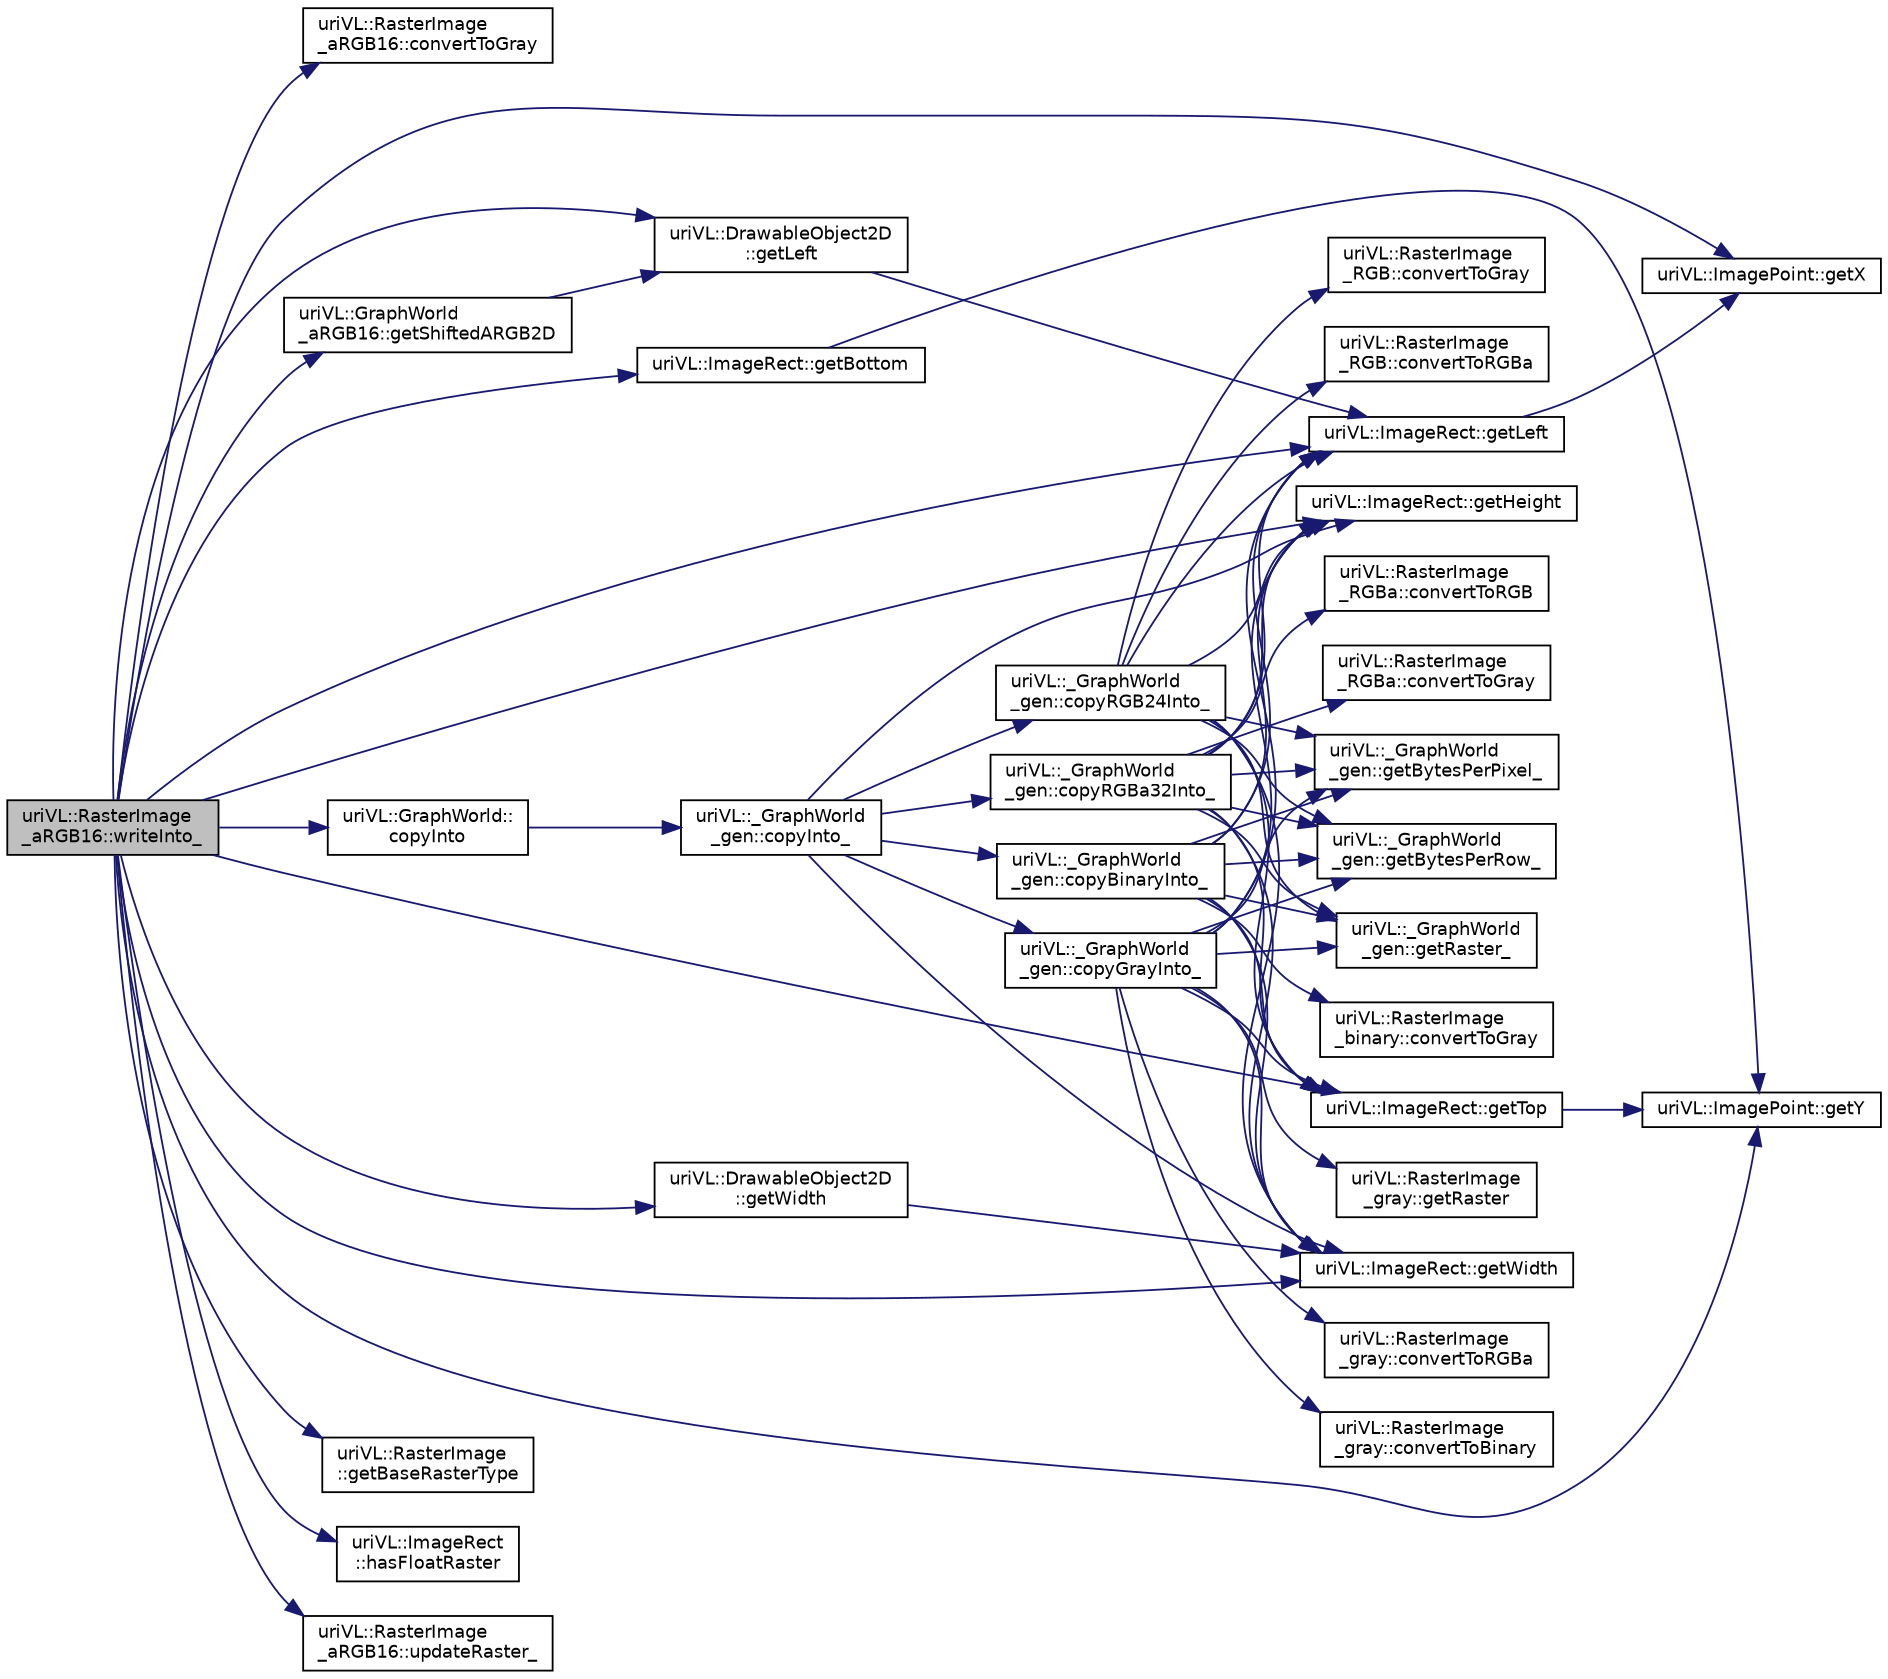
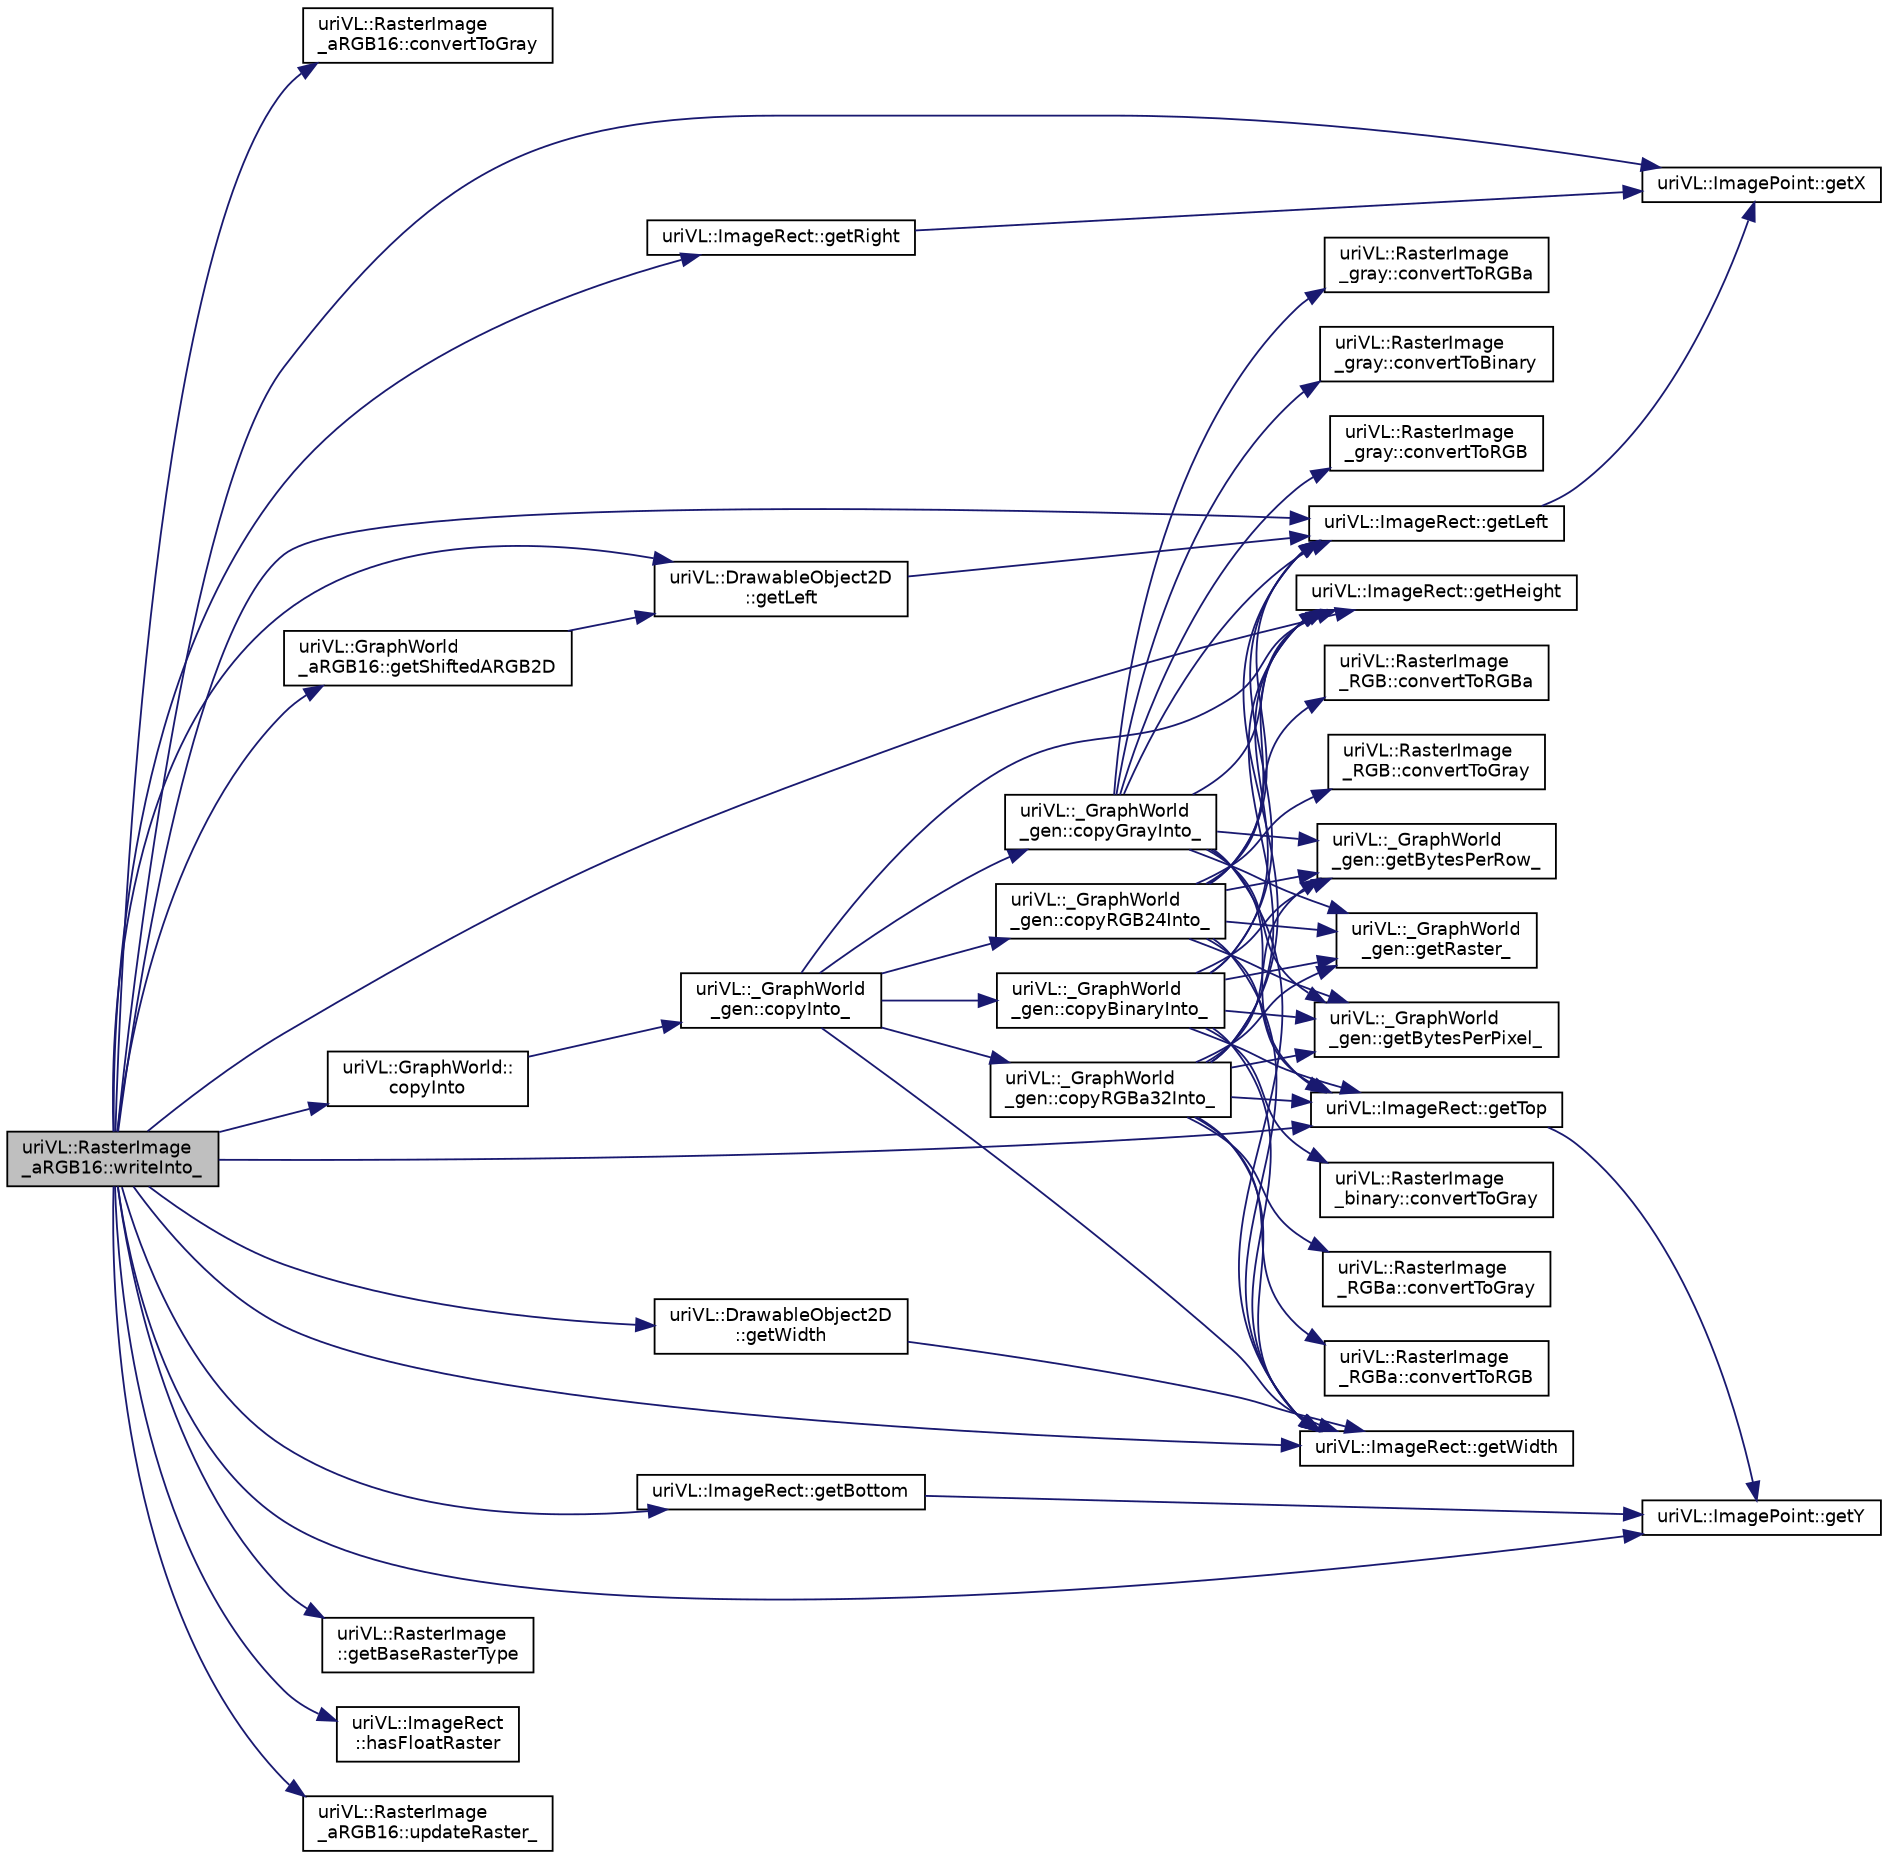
none -> (781, 238)
(1437, 1190) -> (1437, 443)
